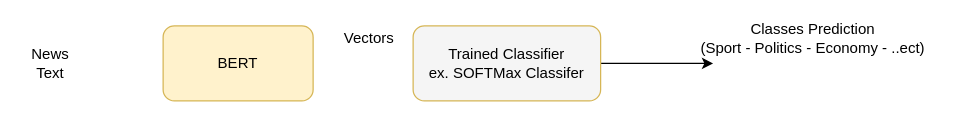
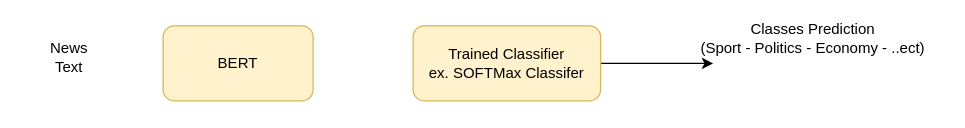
(369, 38) -> none
(51, 63) -> (69, 57)
(507, 63) -> (507, 63)
